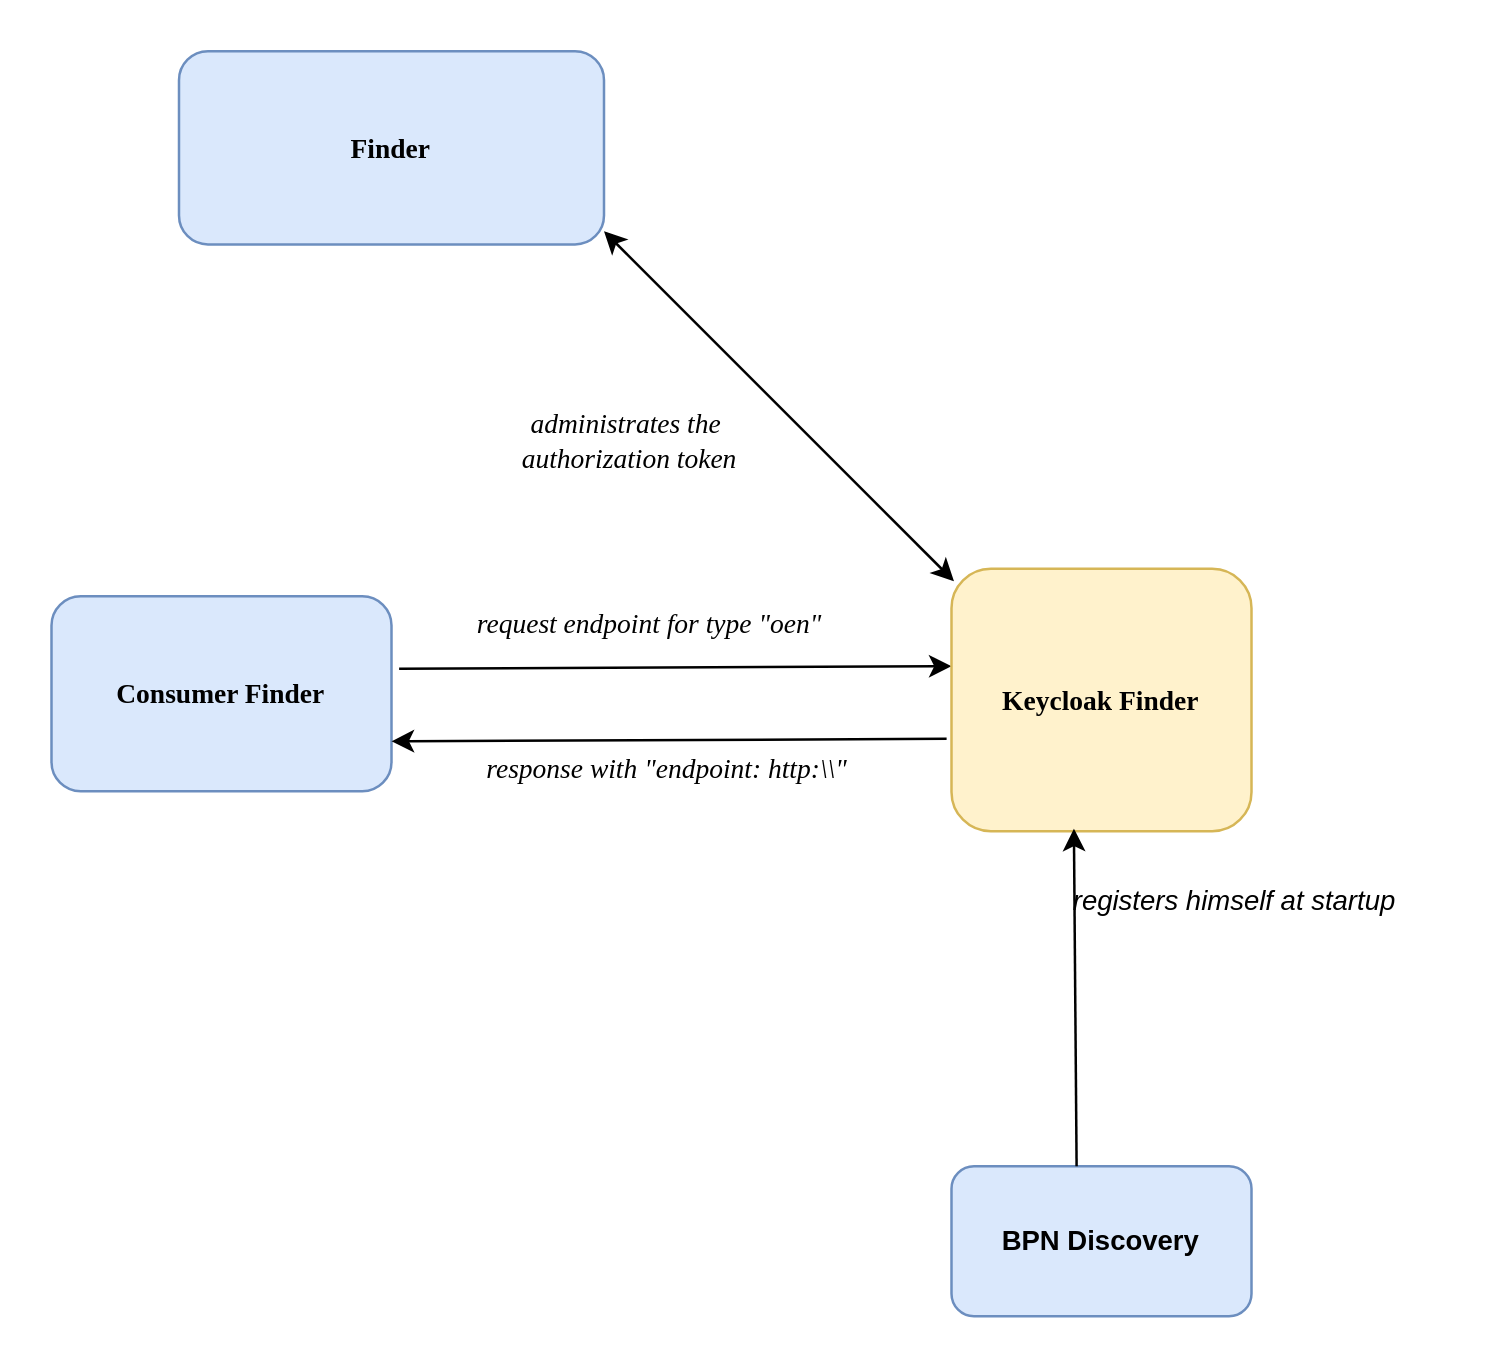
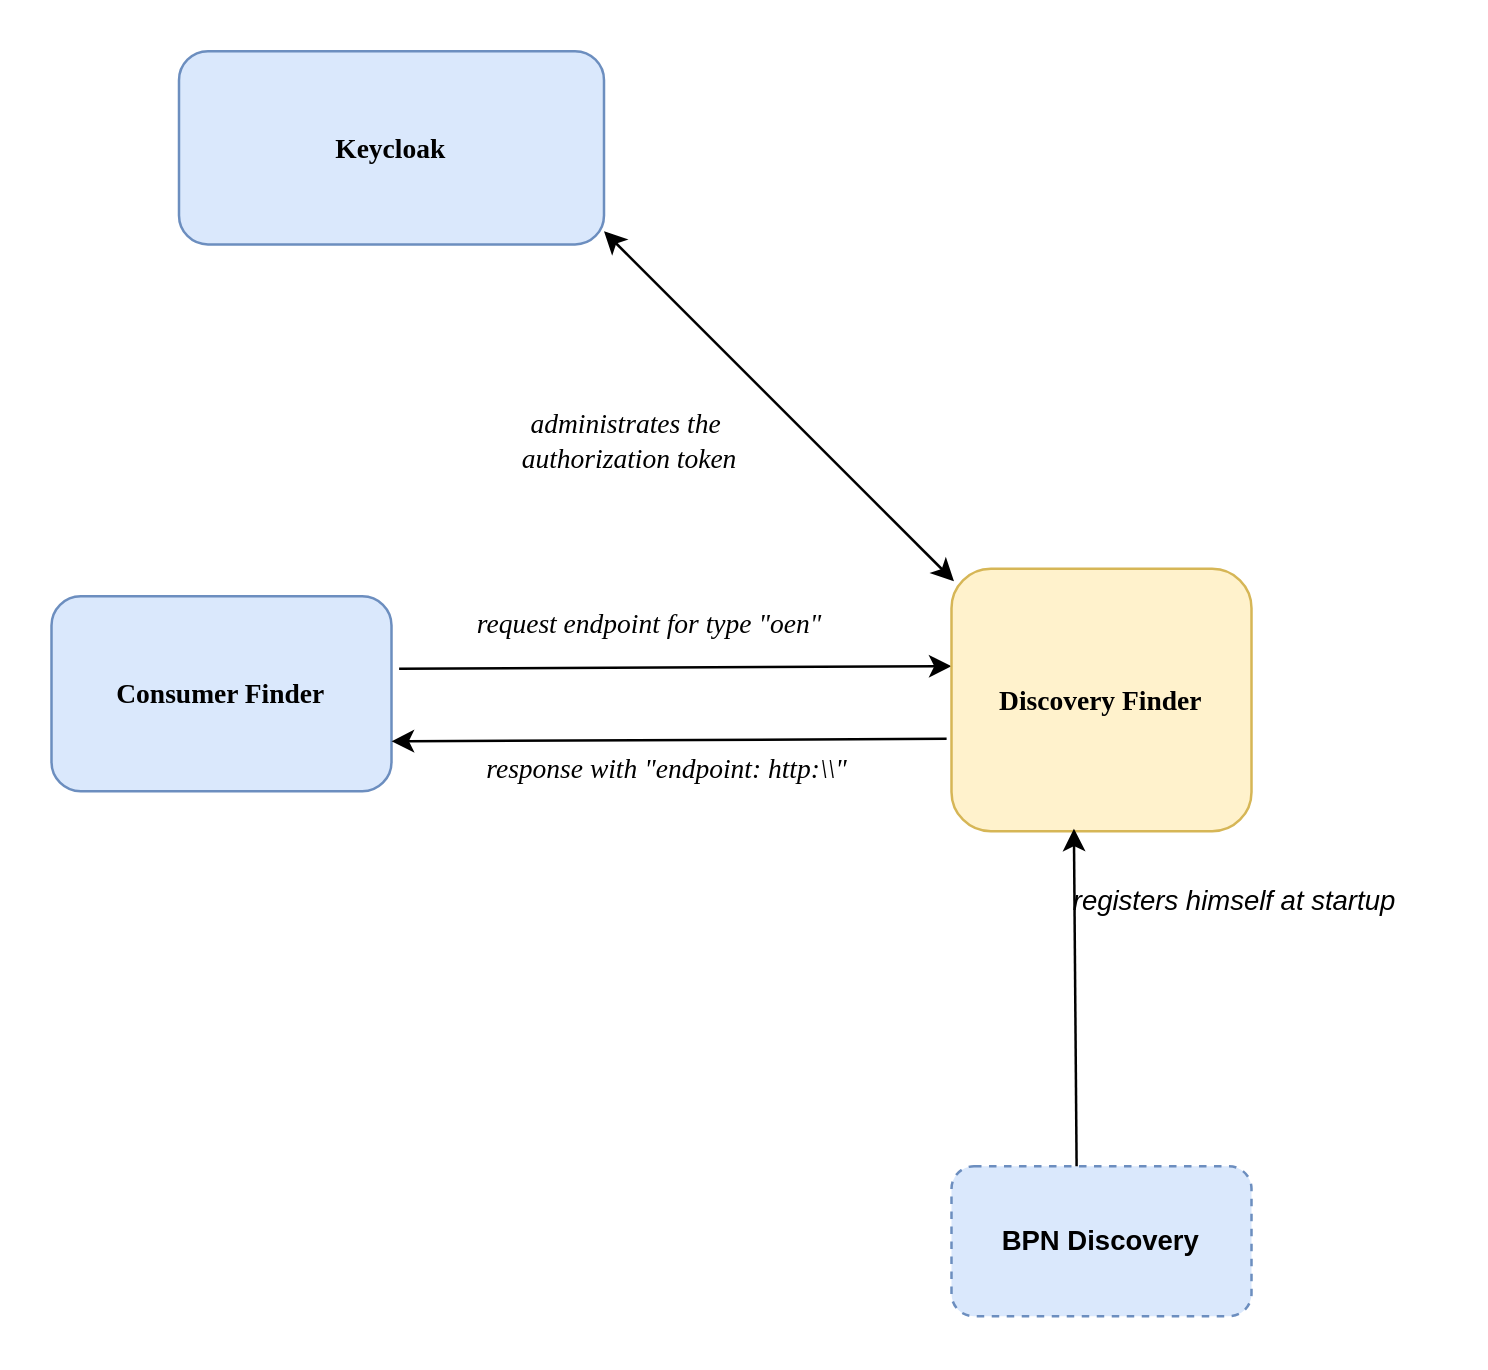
(391, 149) -> (391, 149)
(1101, 701) -> (1101, 701)
(1101, 1241) -> (1101, 1241)
